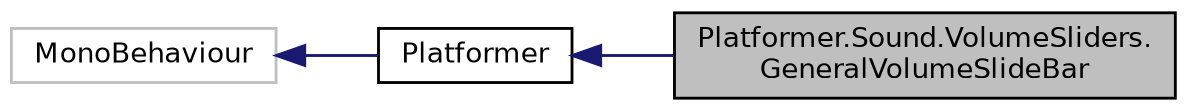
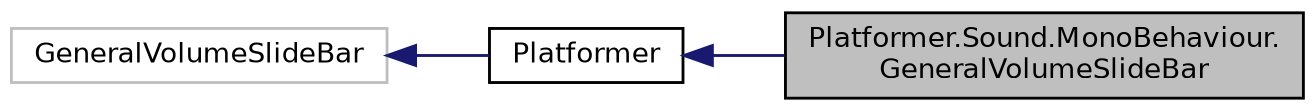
(144, 55) -> (199, 55)
(925, 55) -> (1044, 55)
